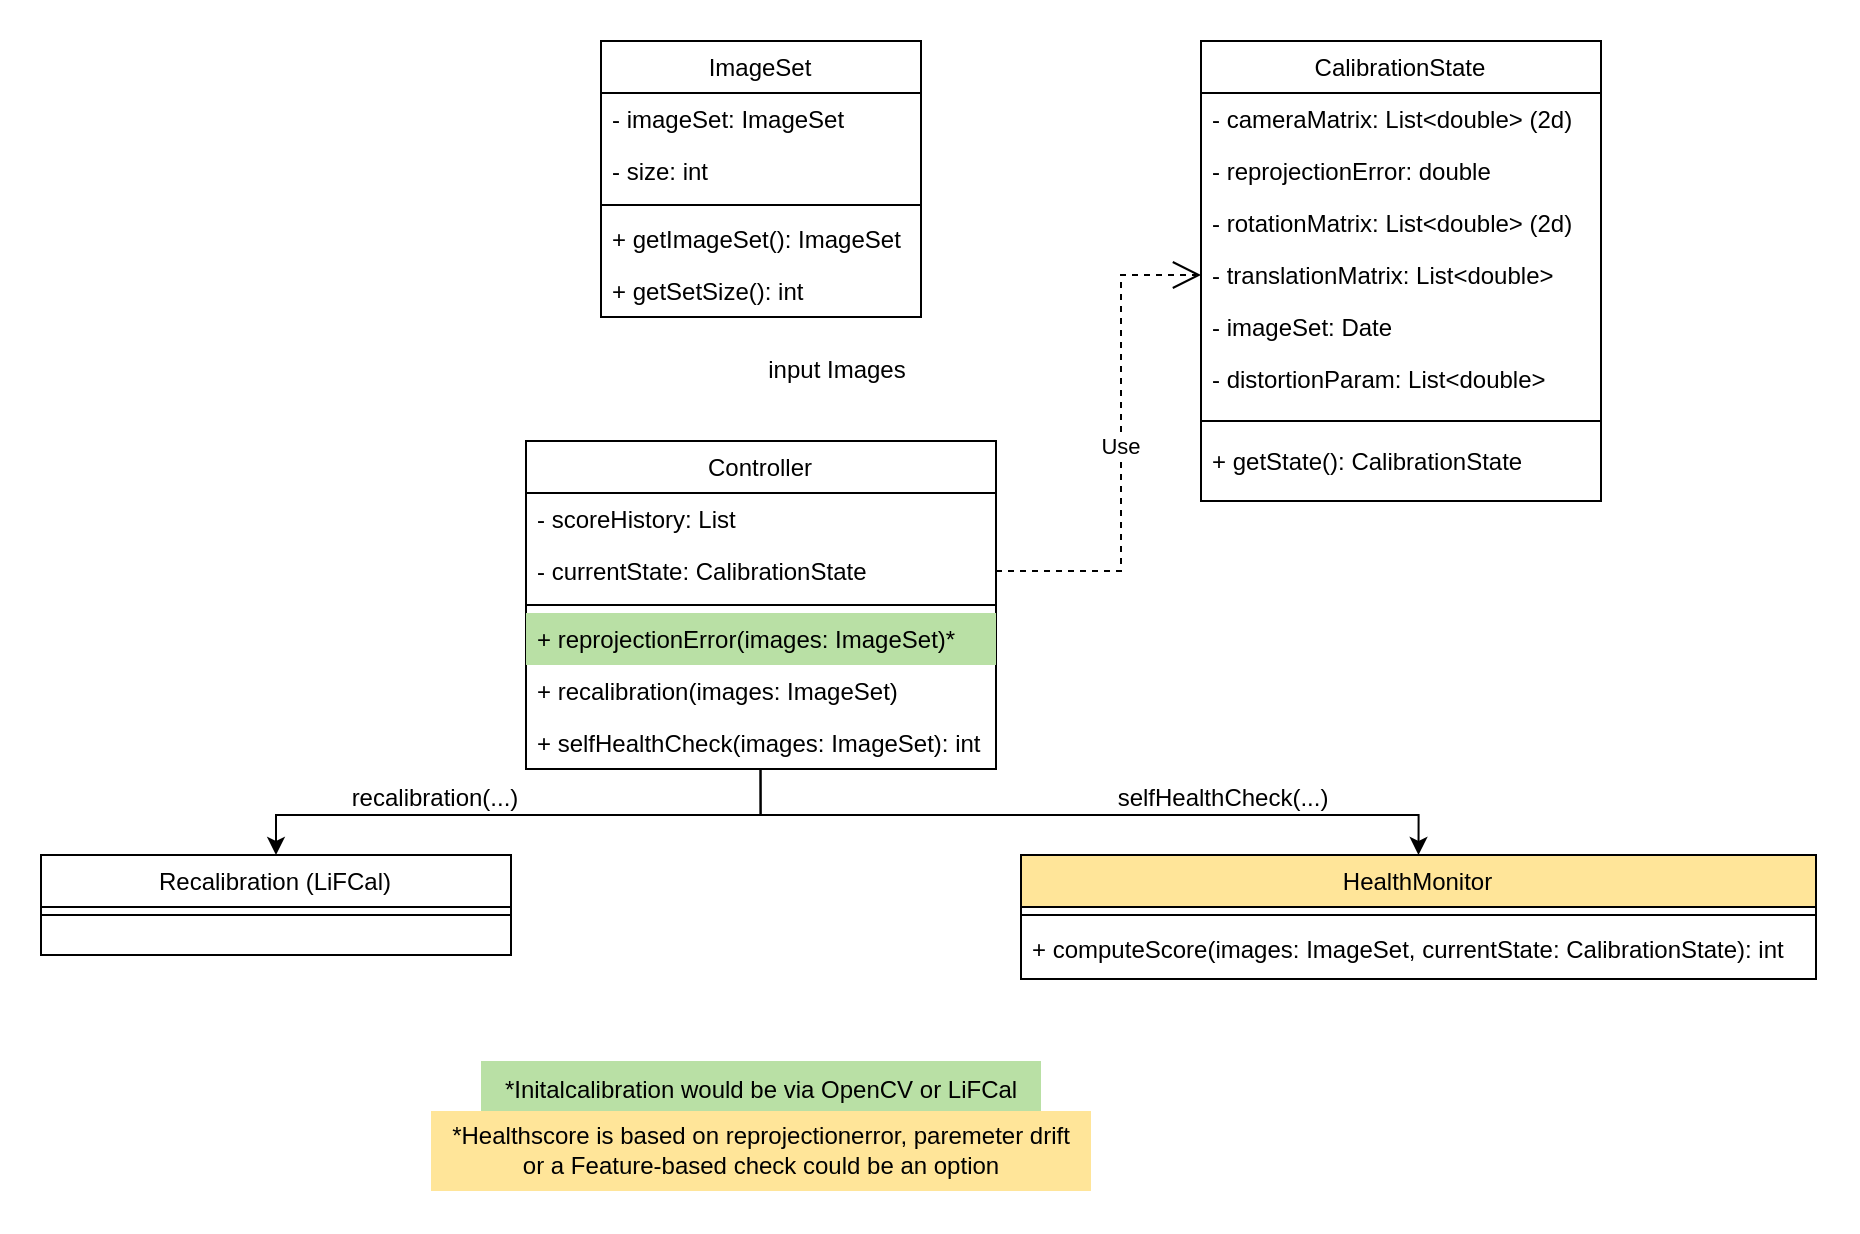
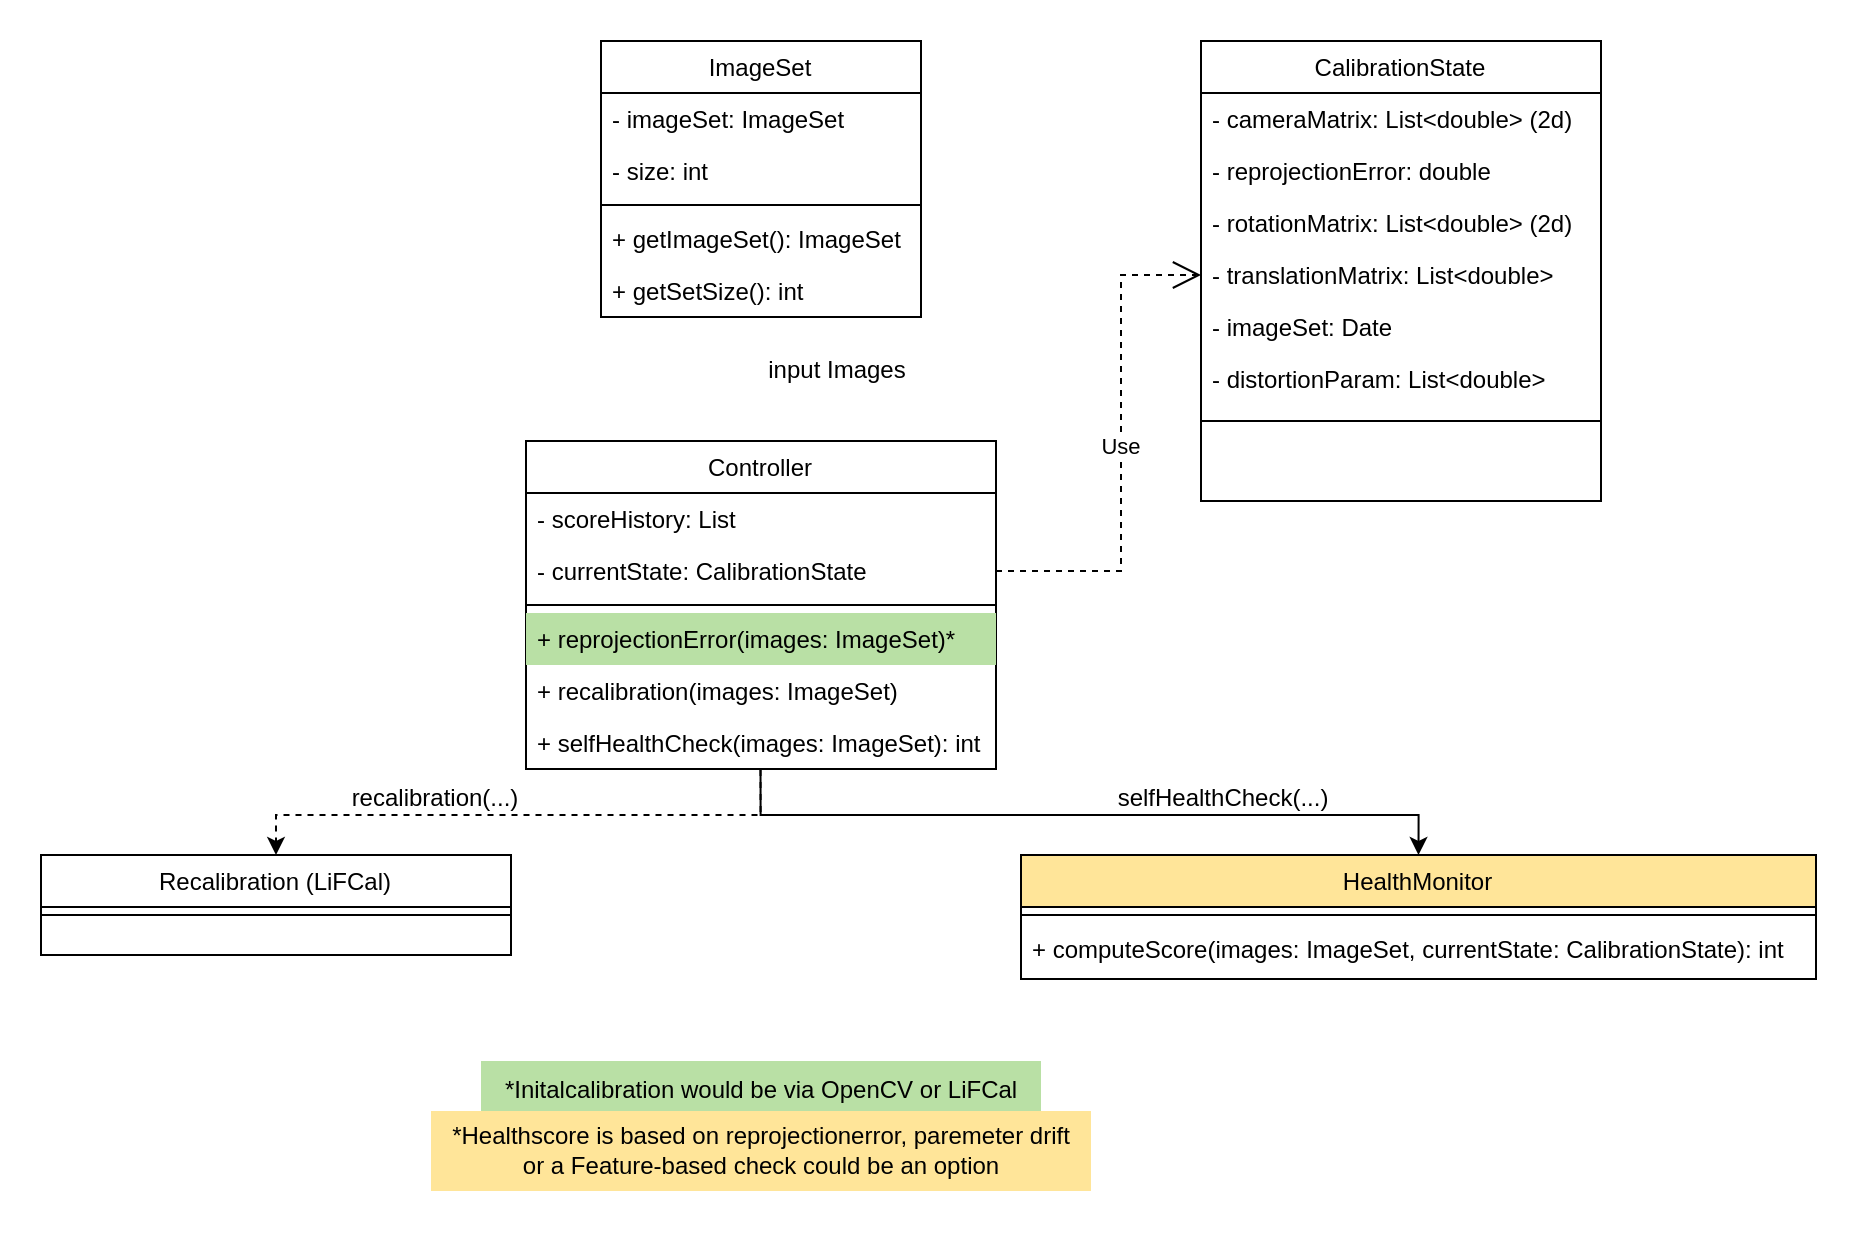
(1371, 461) -> none
(505, 815) -> (505, 815)
